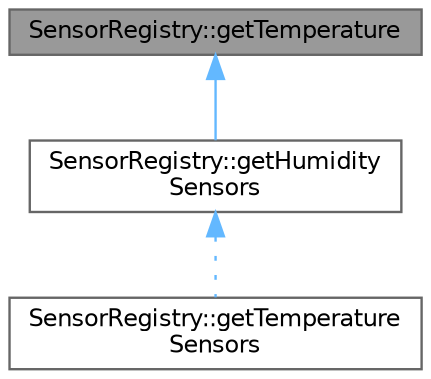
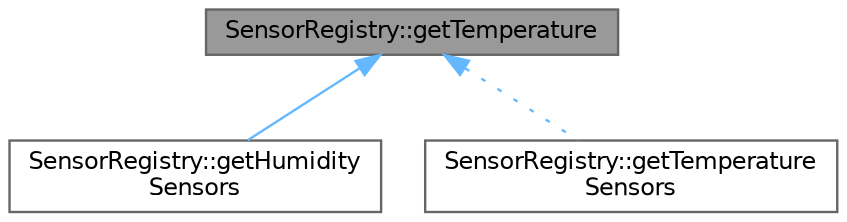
(216, 267) -> (522, 104)
